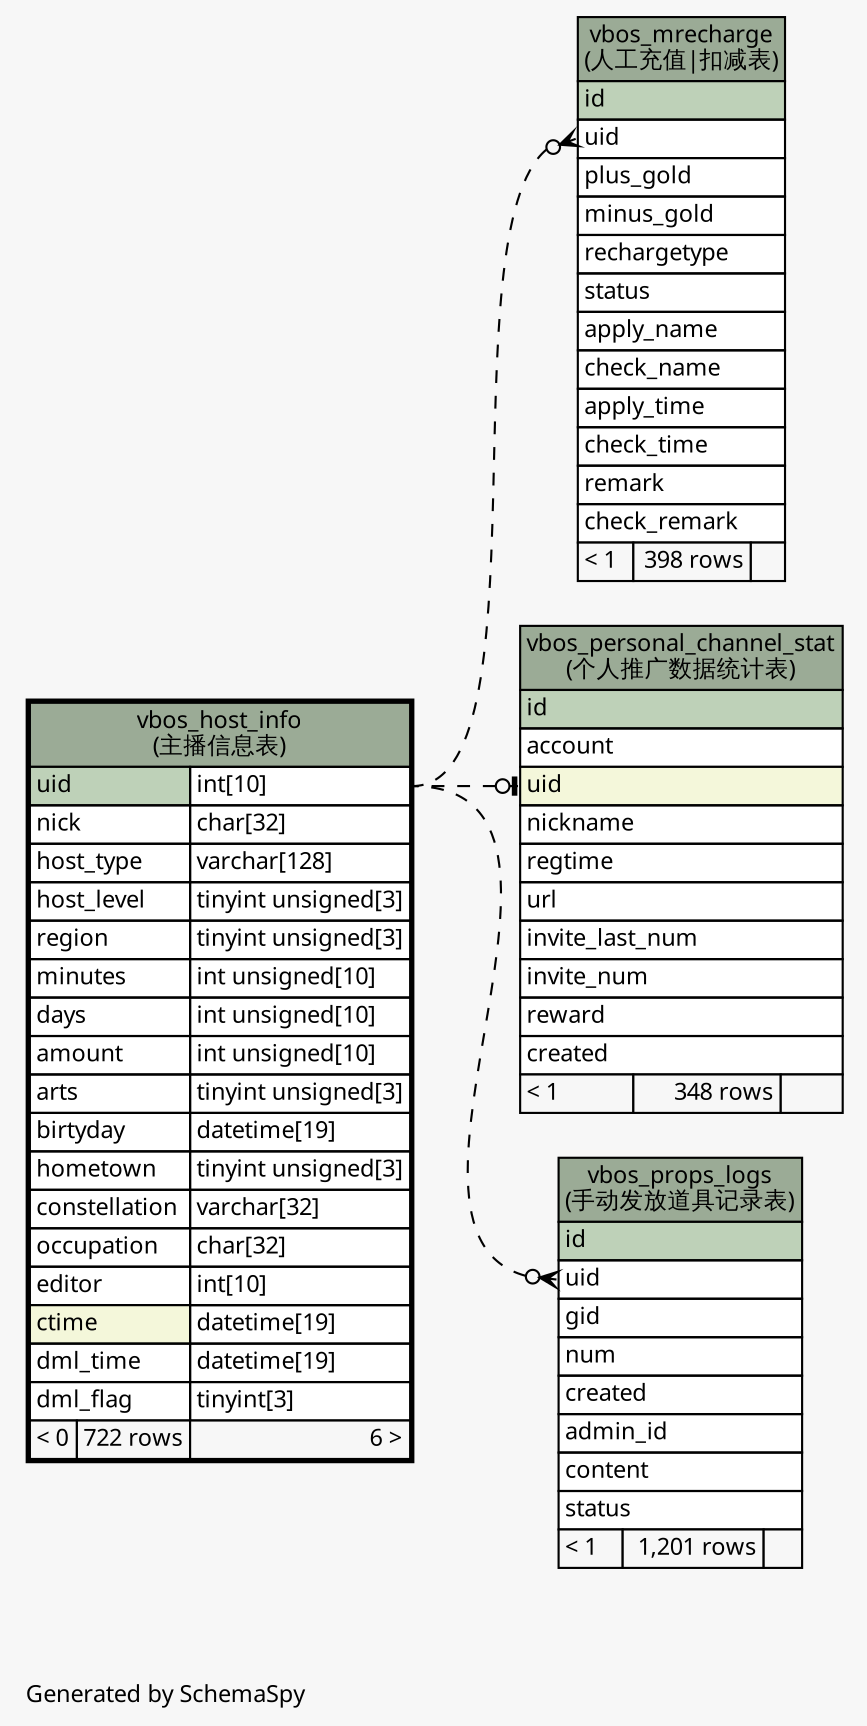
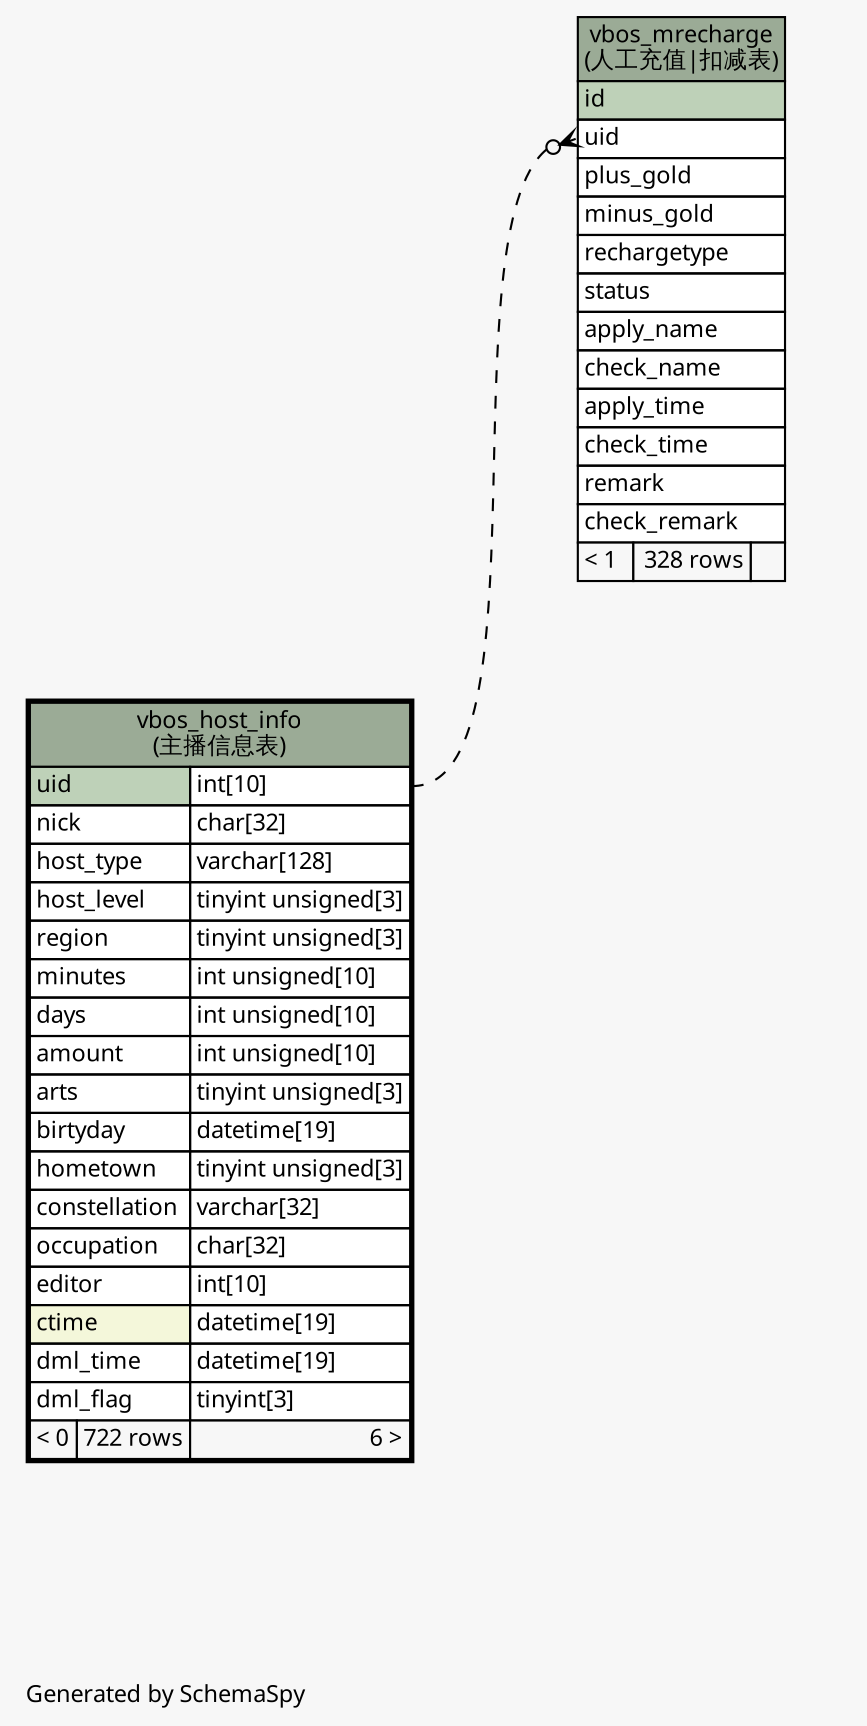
(694, 561) -> (694, 561)
(680, 869) -> none
(680, 1363) -> none
